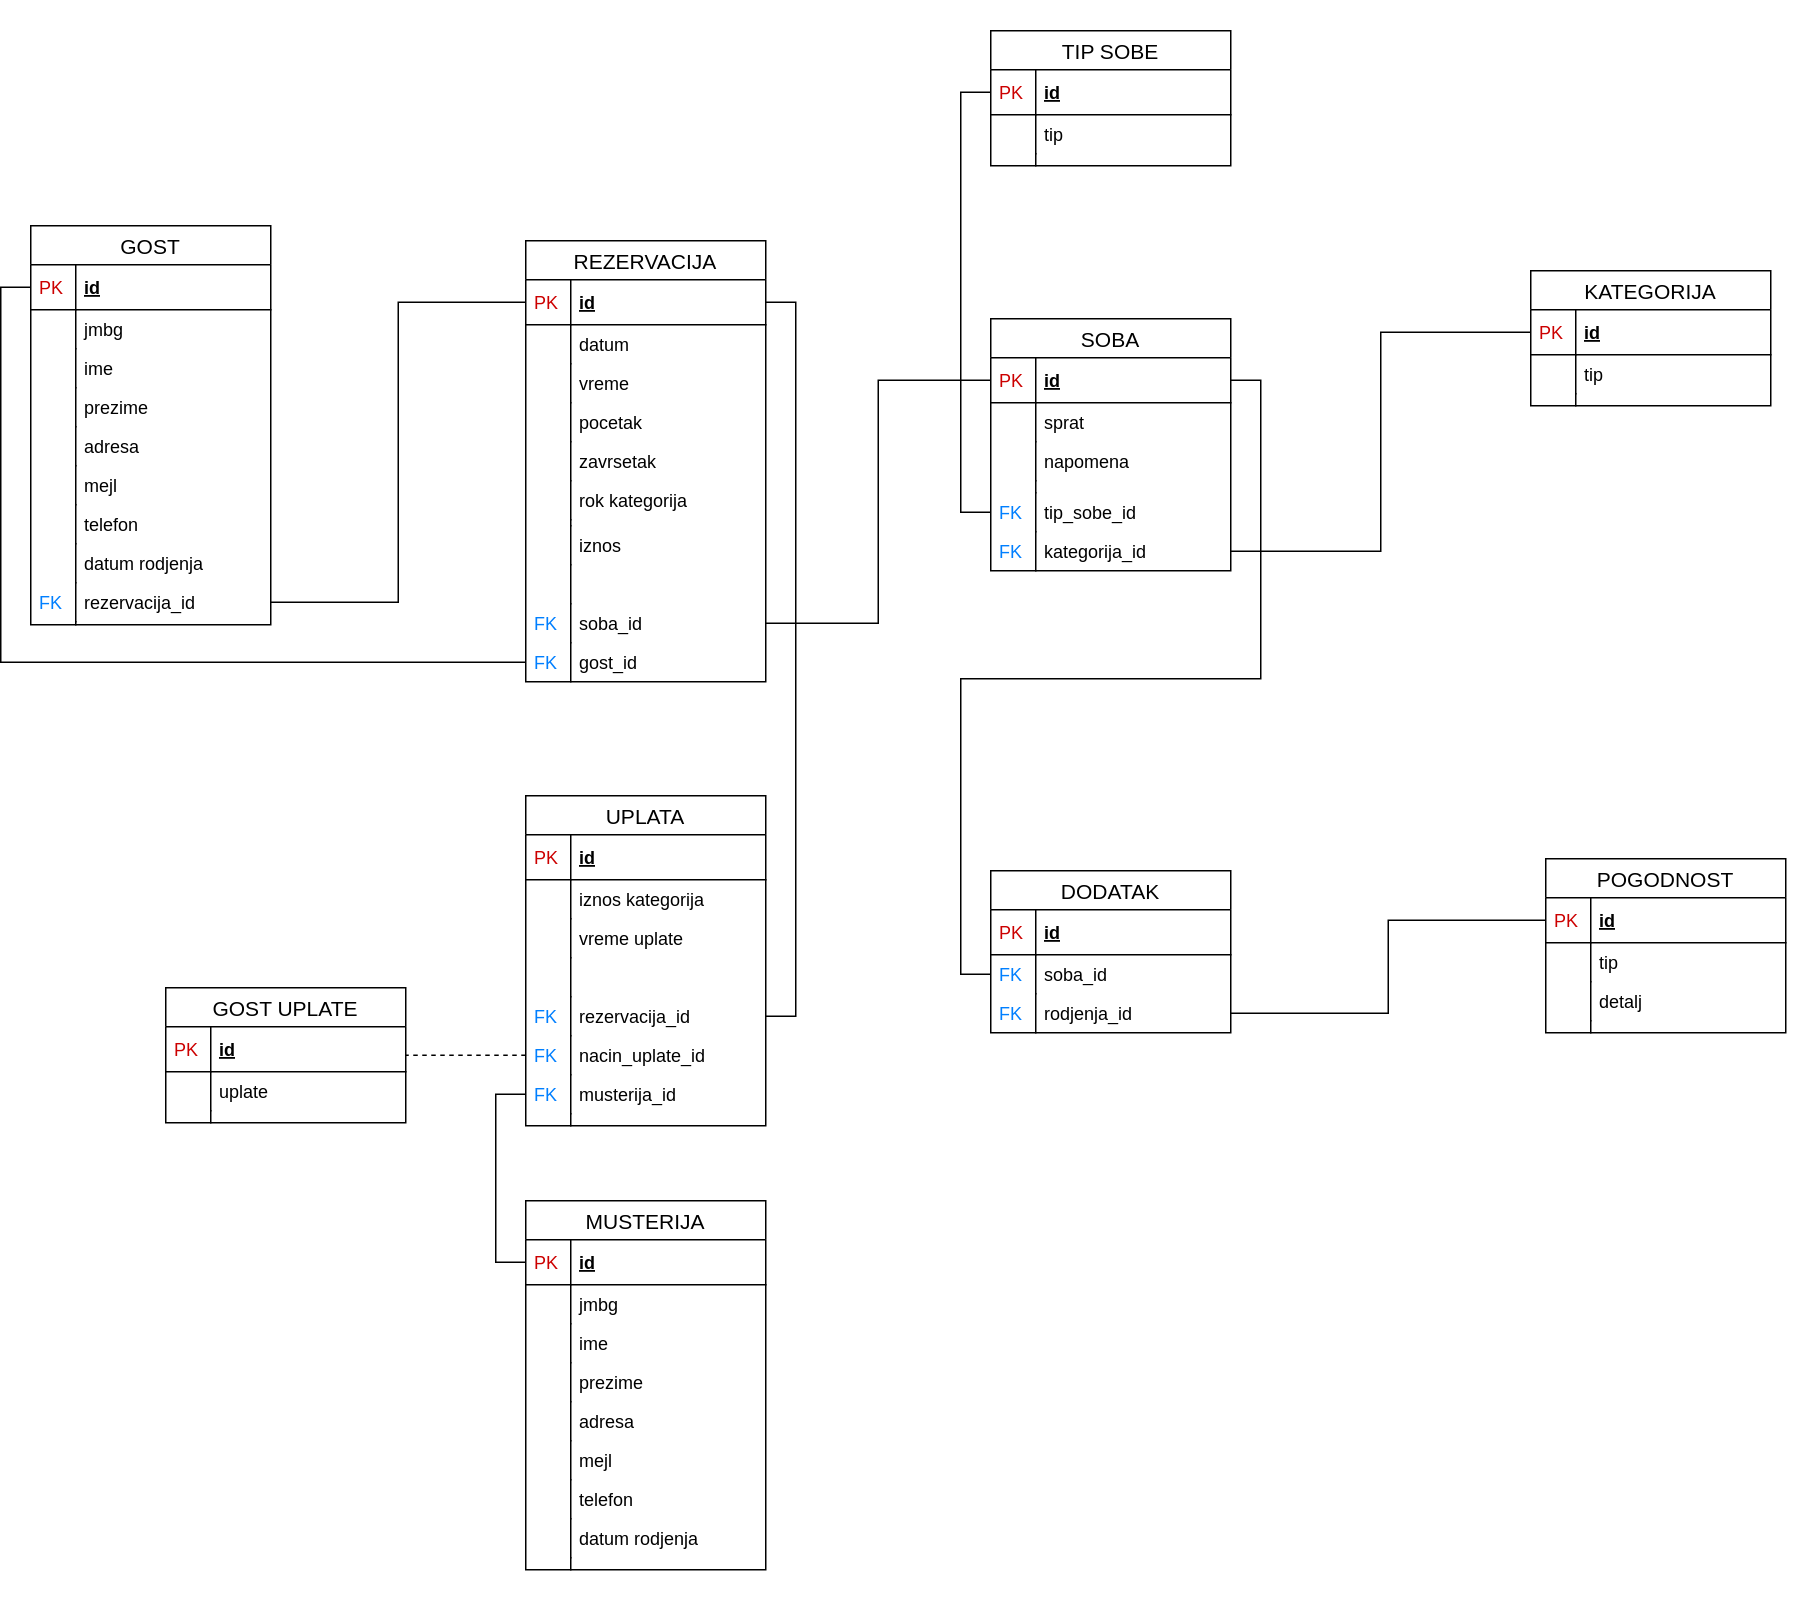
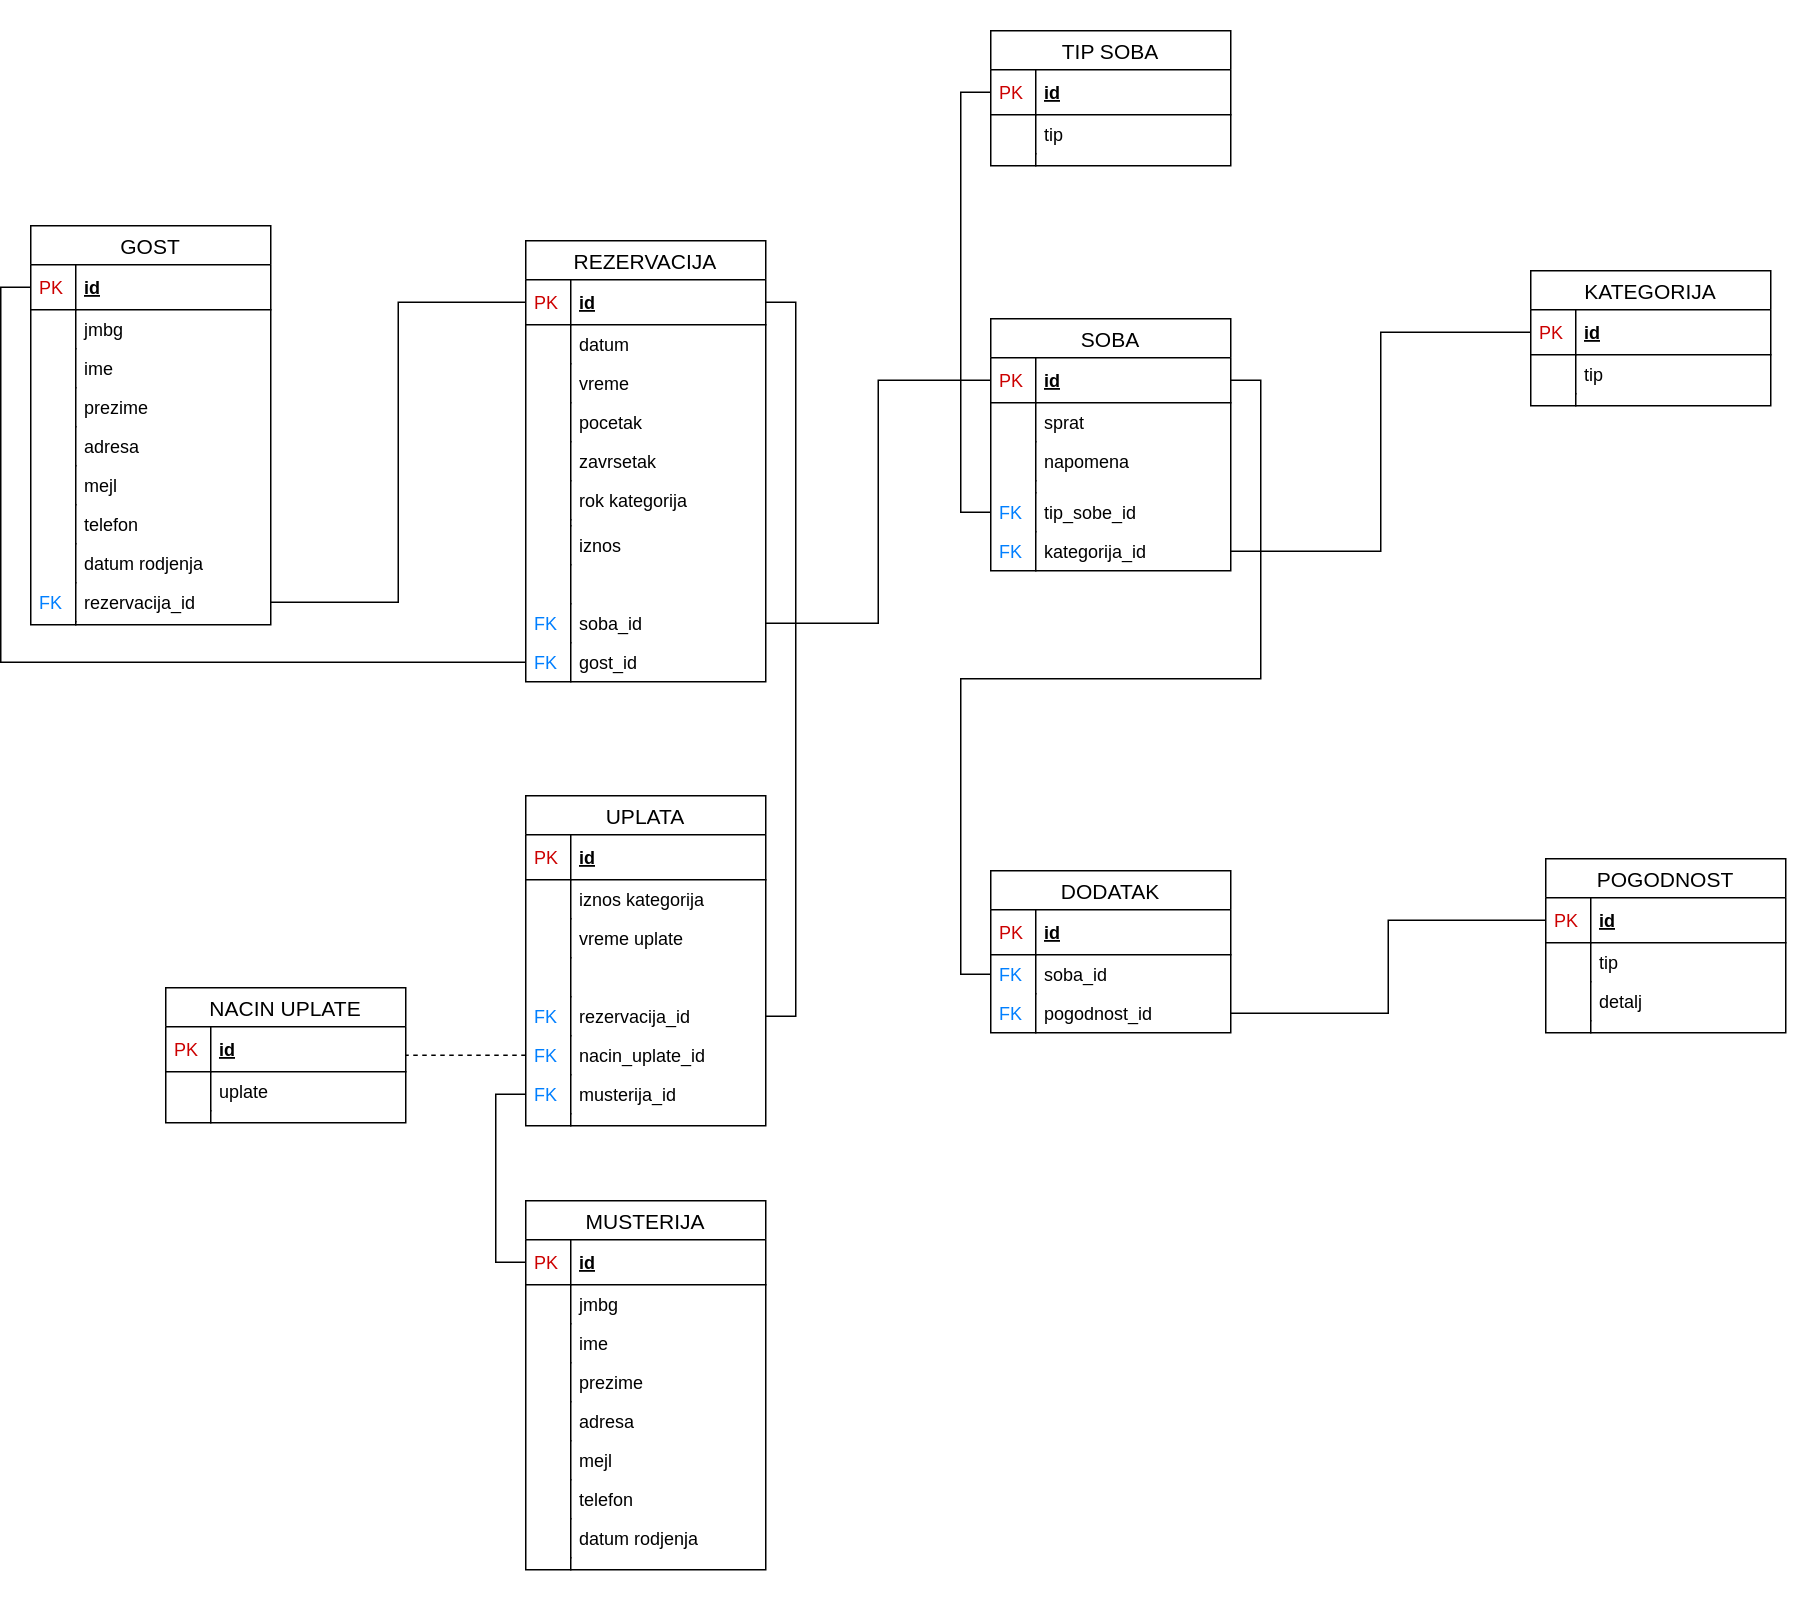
(1110, 52) -> (1110, 52)
(285, 1009) -> (285, 1009)
(1097, 1014) -> (1102, 1014)
